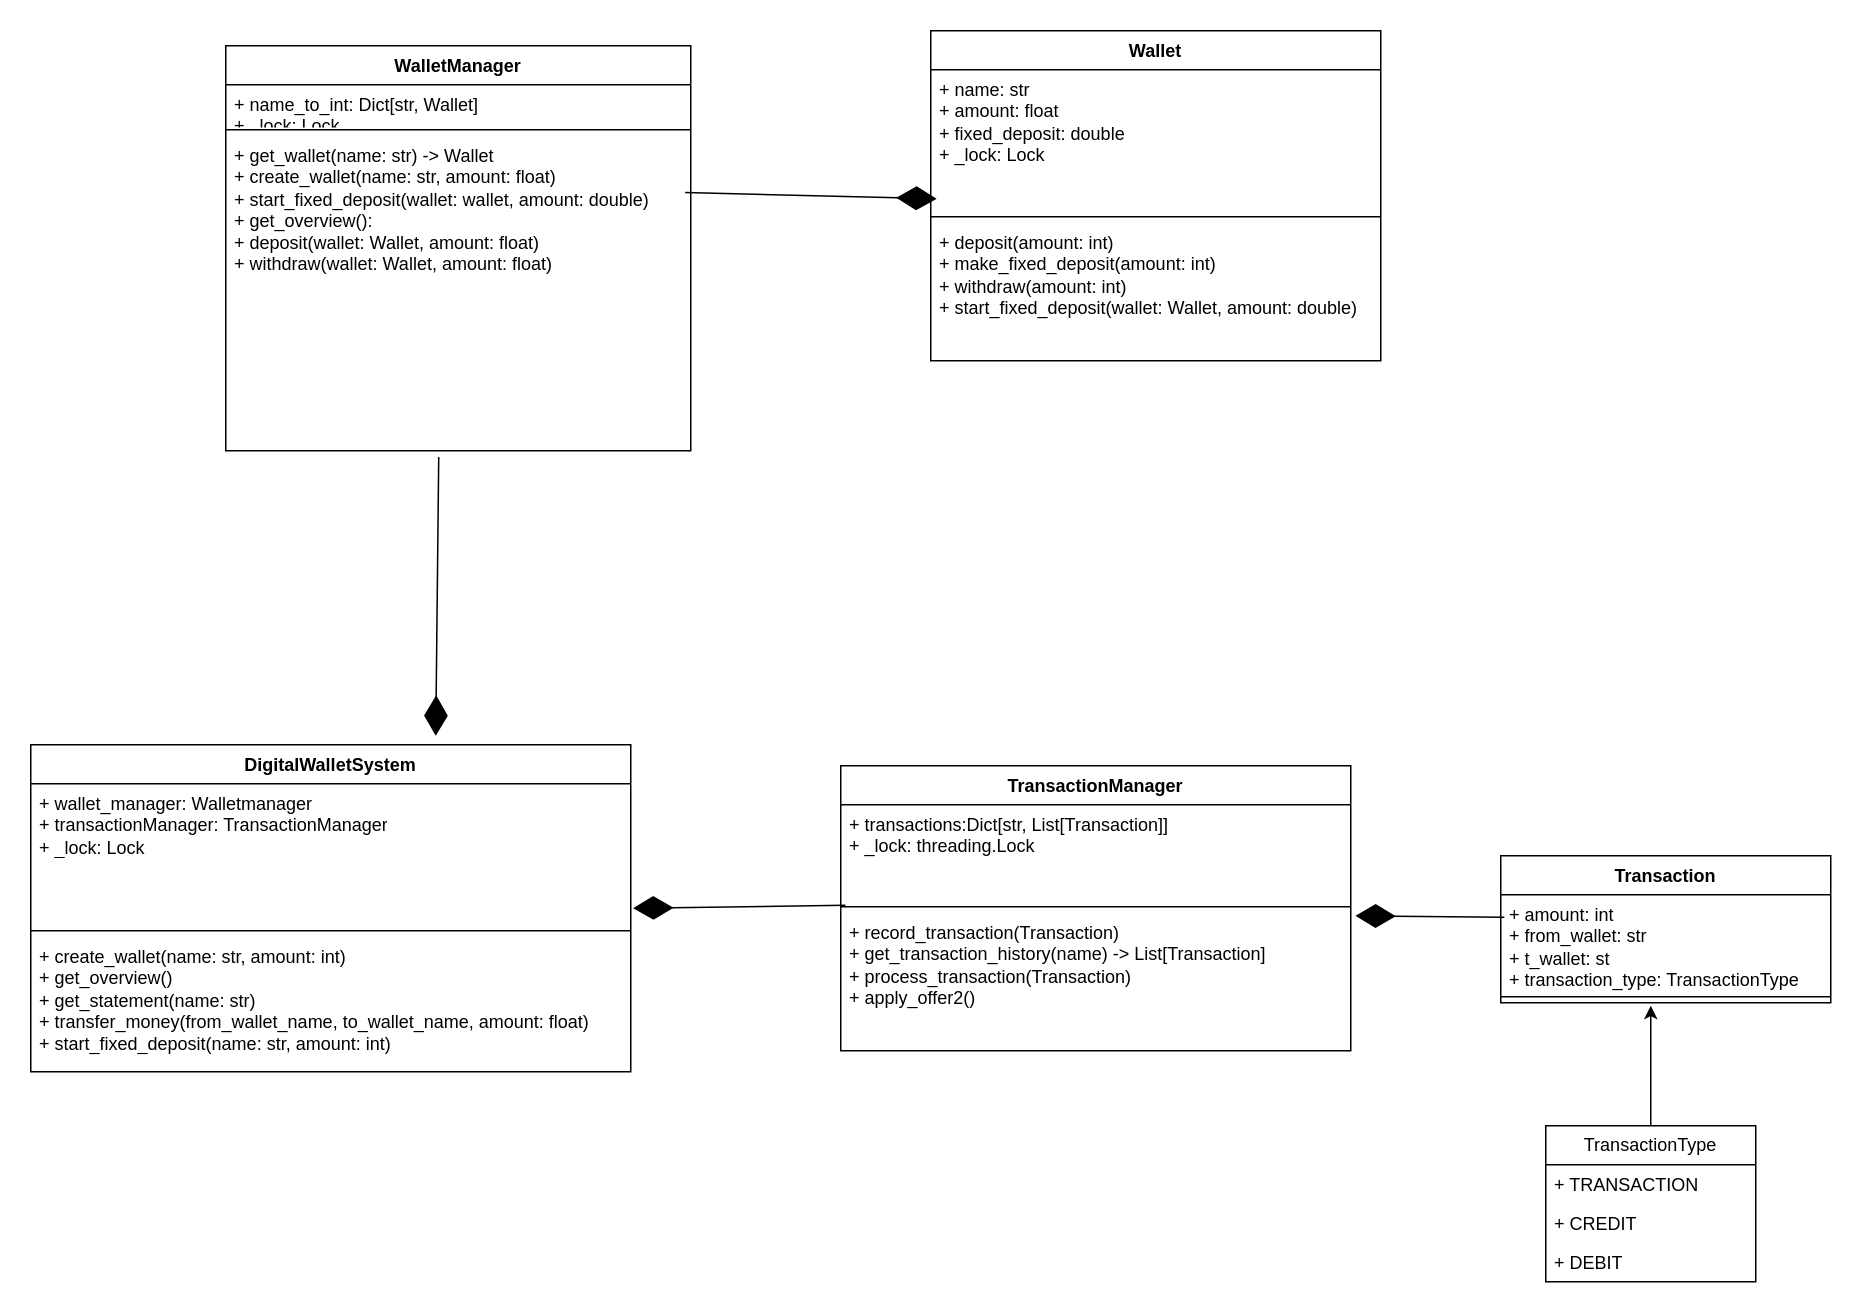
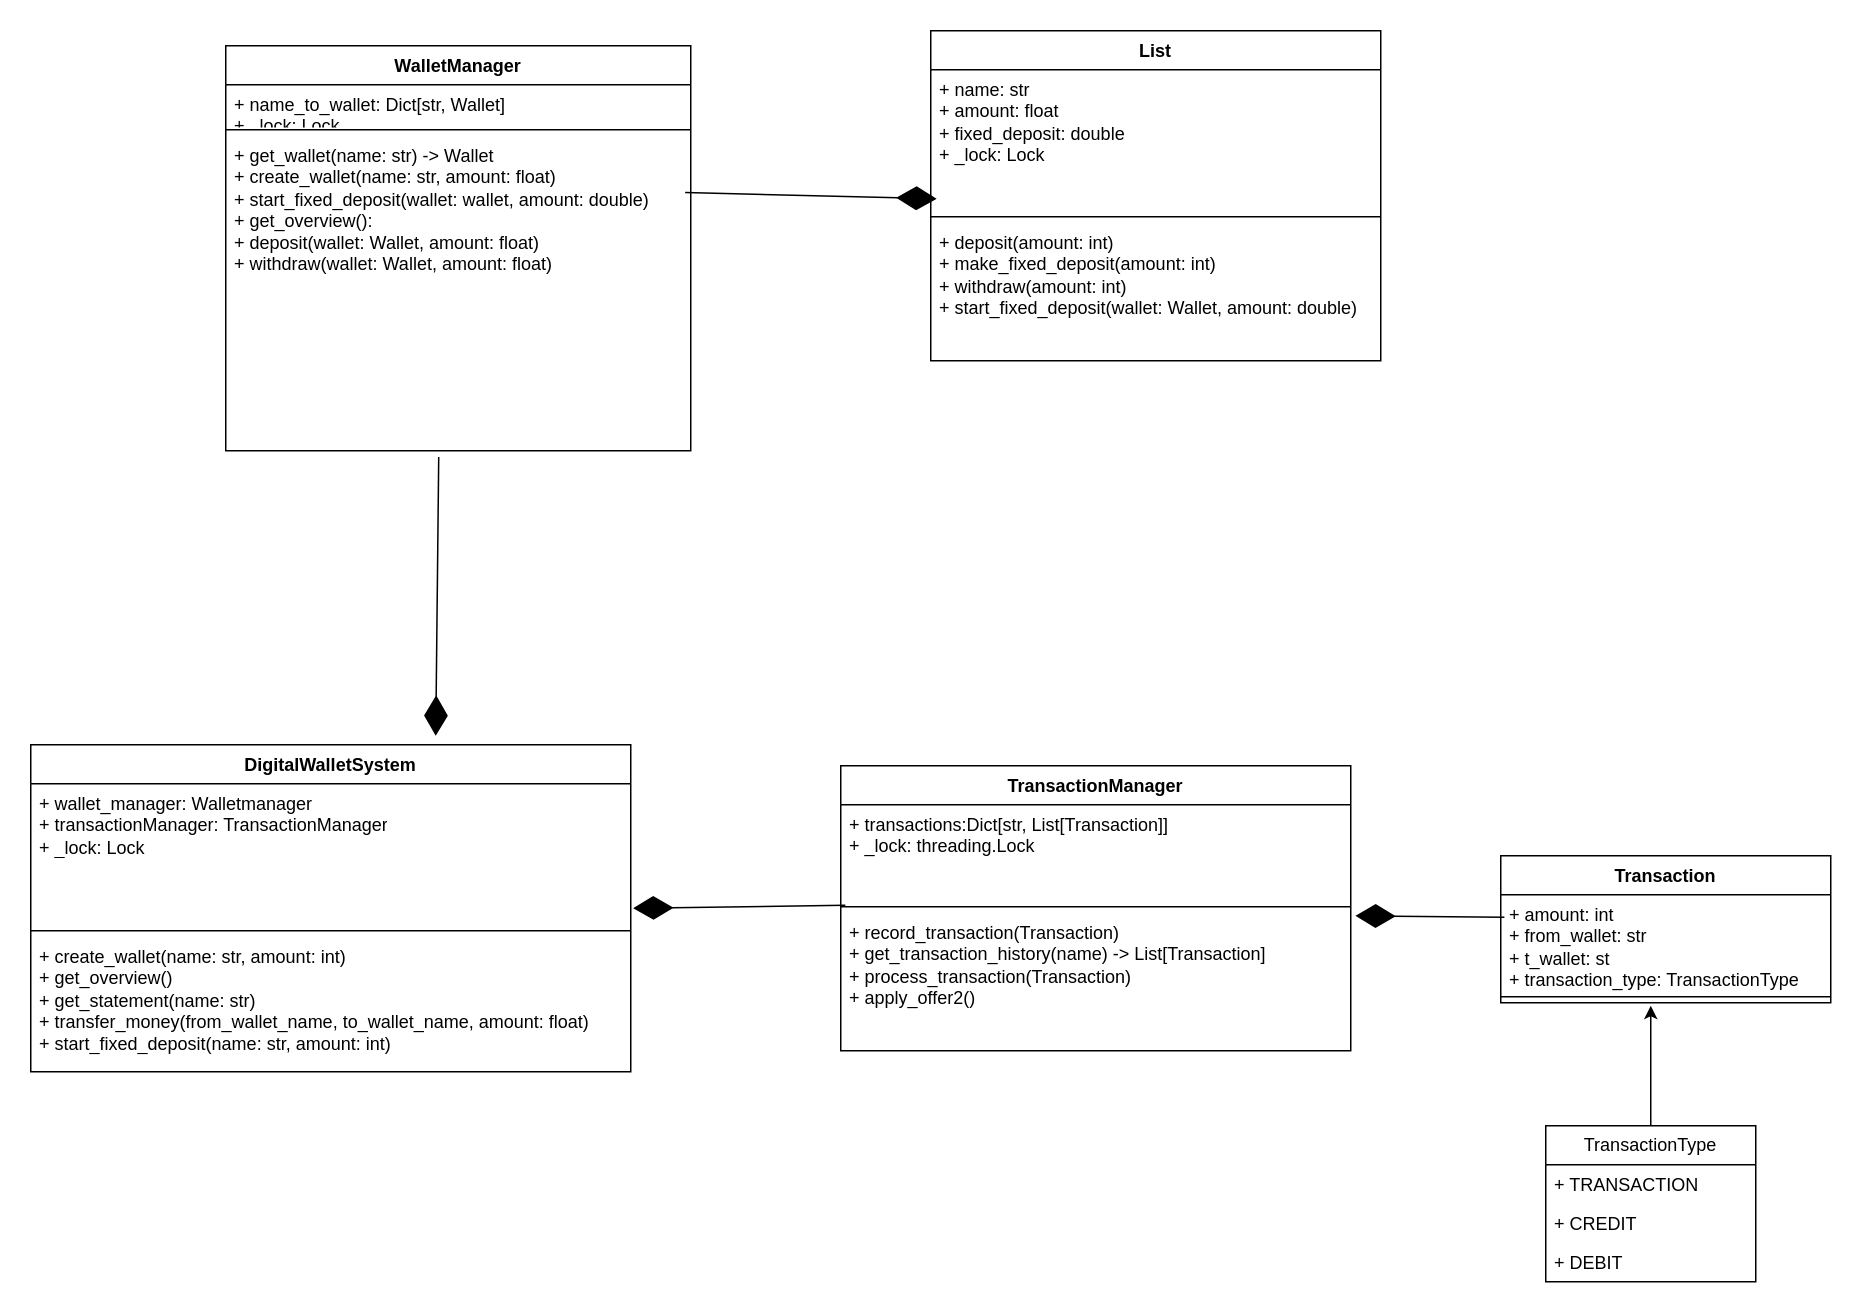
(1156, 52) -> (1156, 52)
(375, 117) -> (388, 117)
